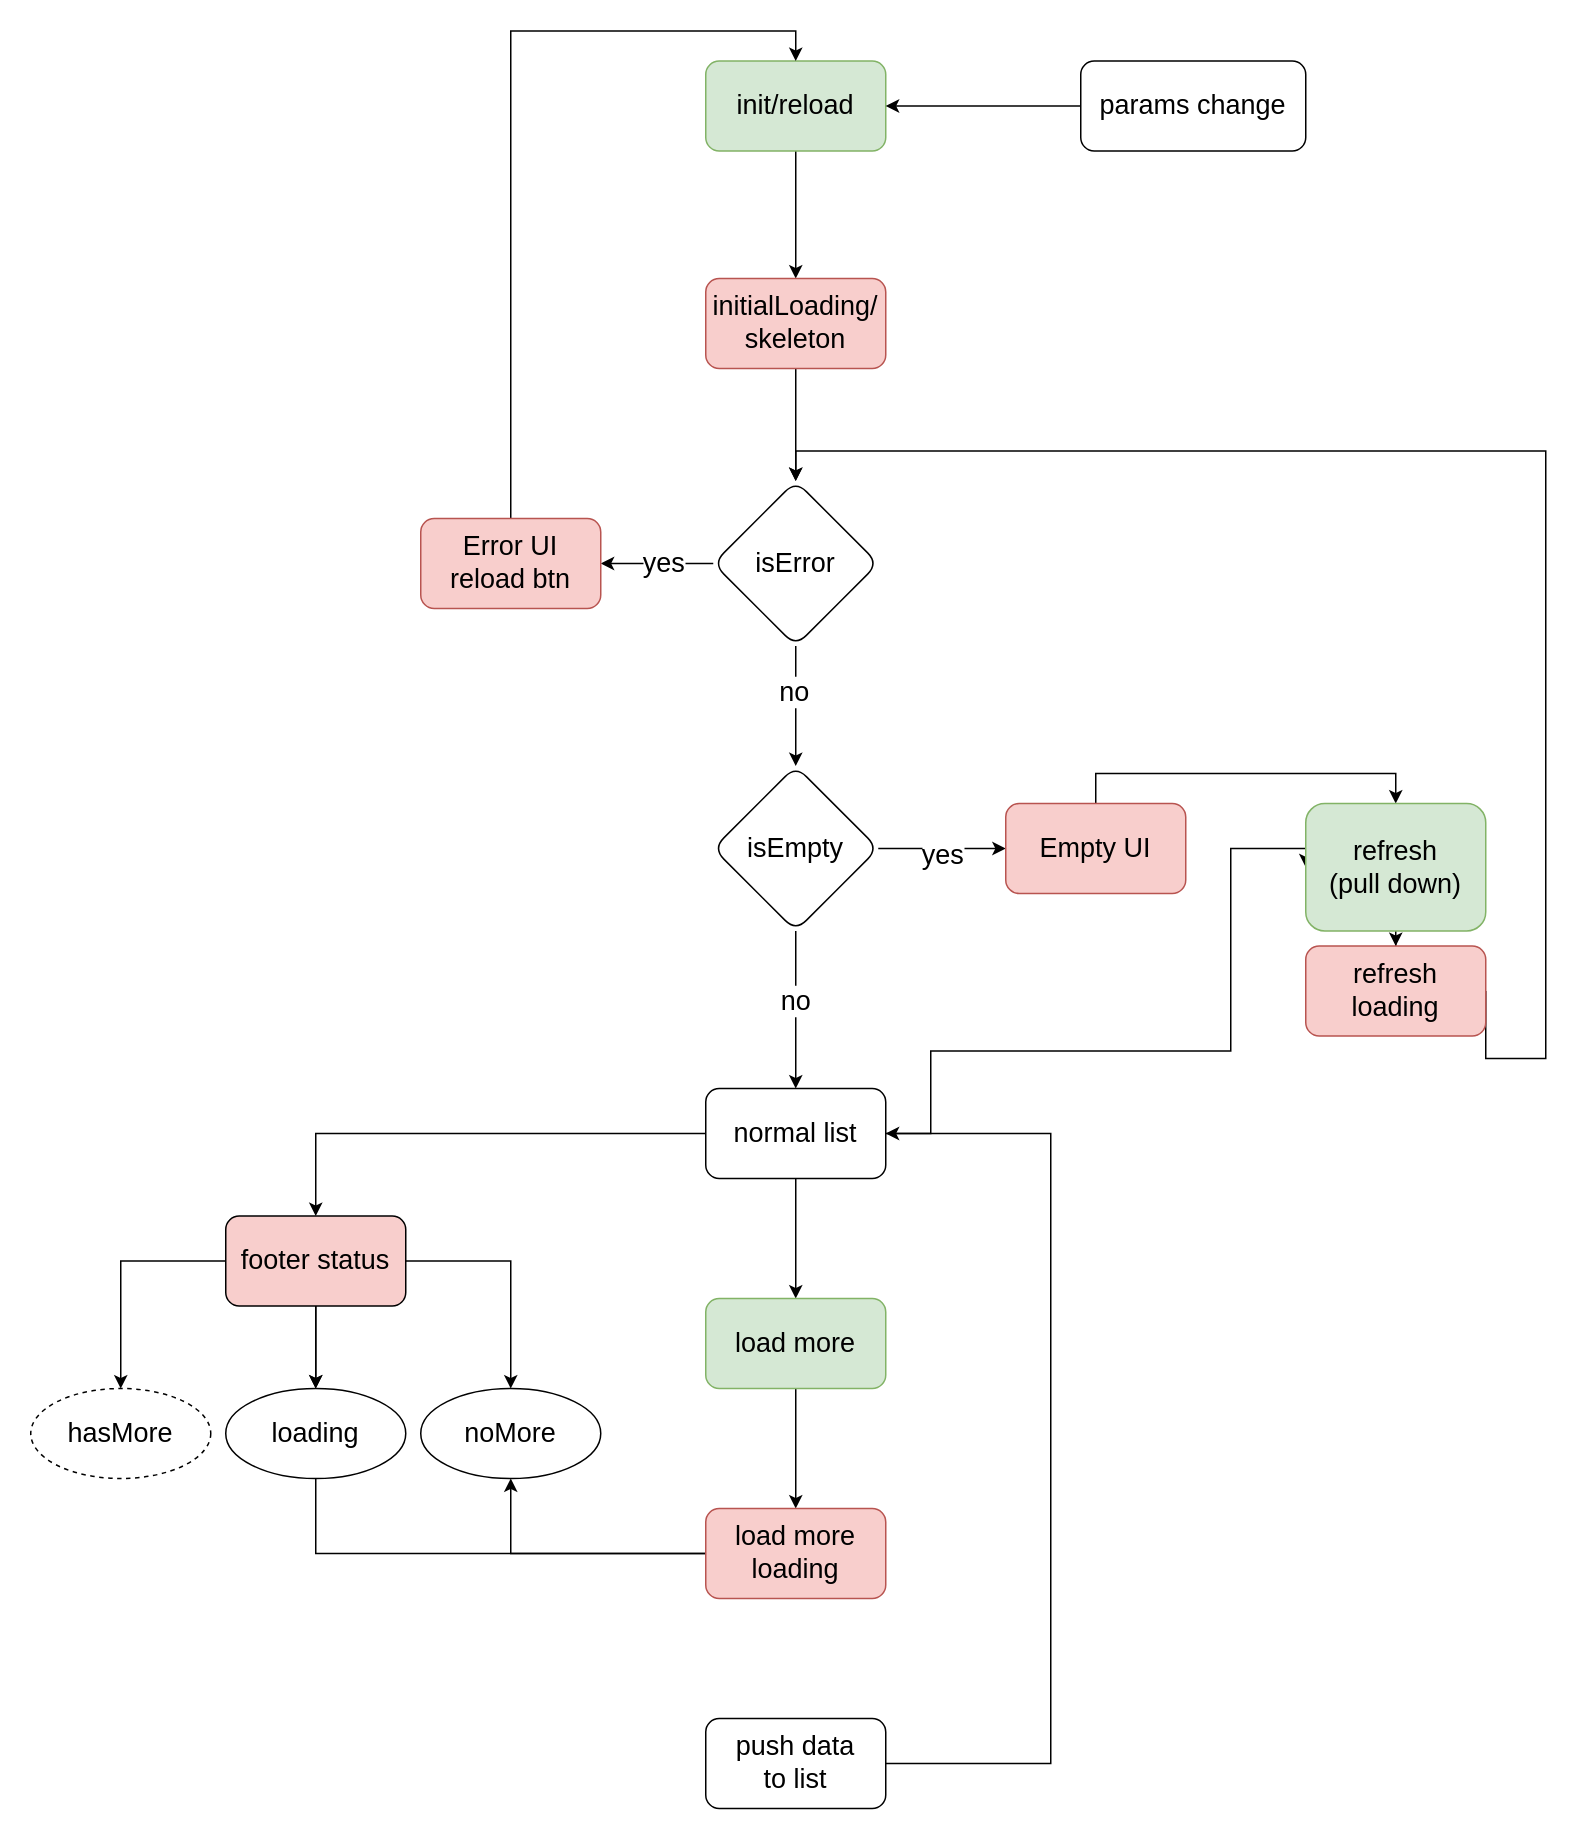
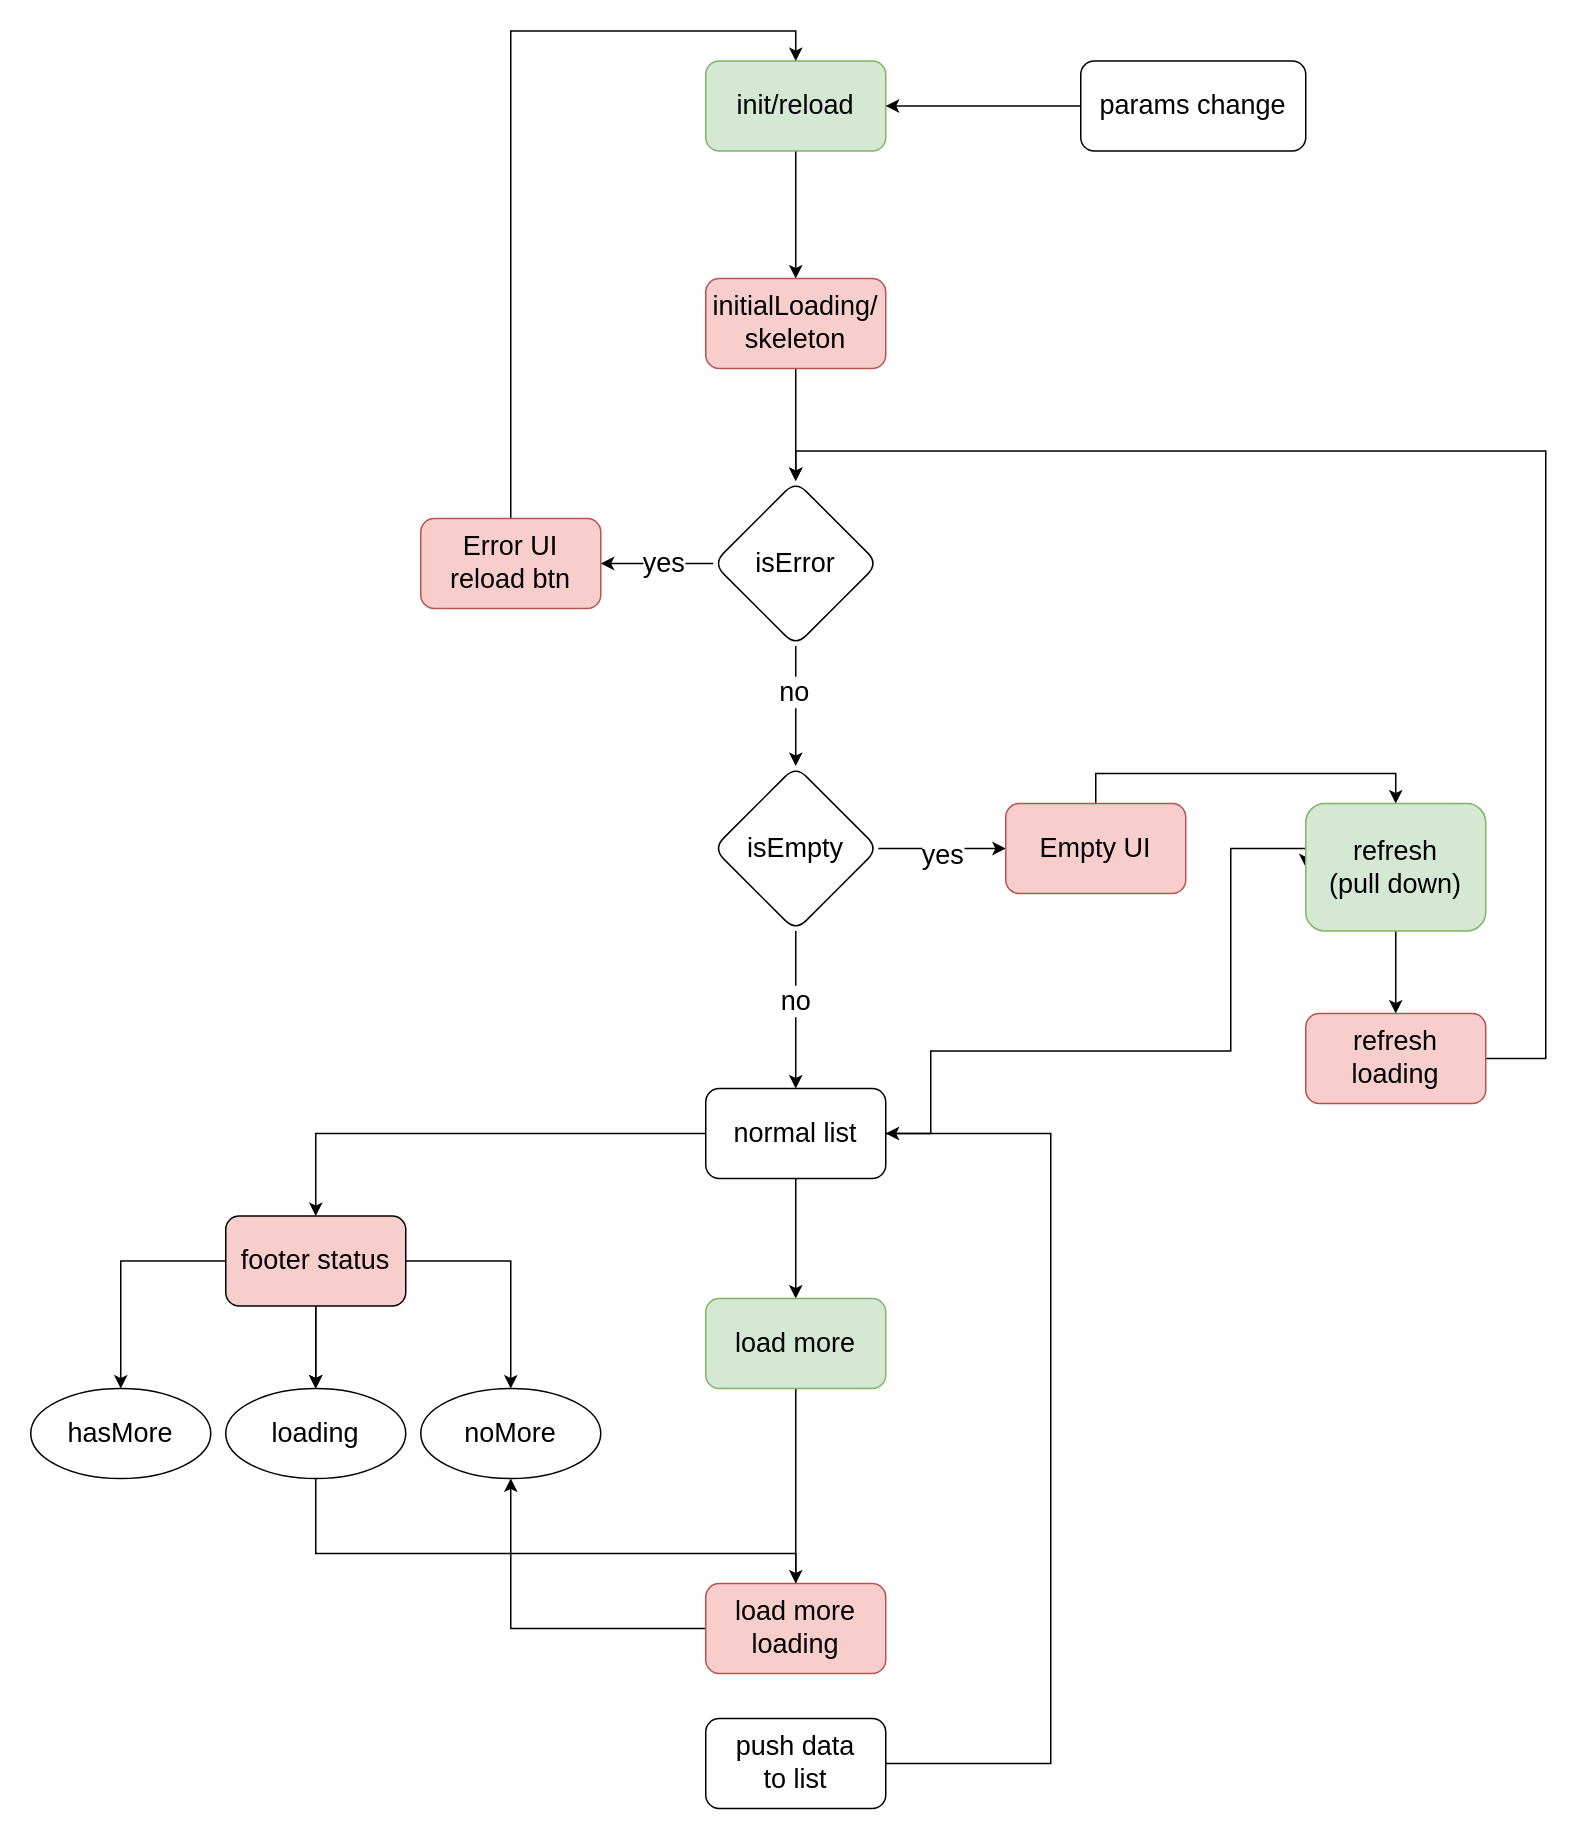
(1396, 991) -> (1396, 1058)
(121, 1433) -> (121, 1433)
(796, 1553) -> (796, 1628)
